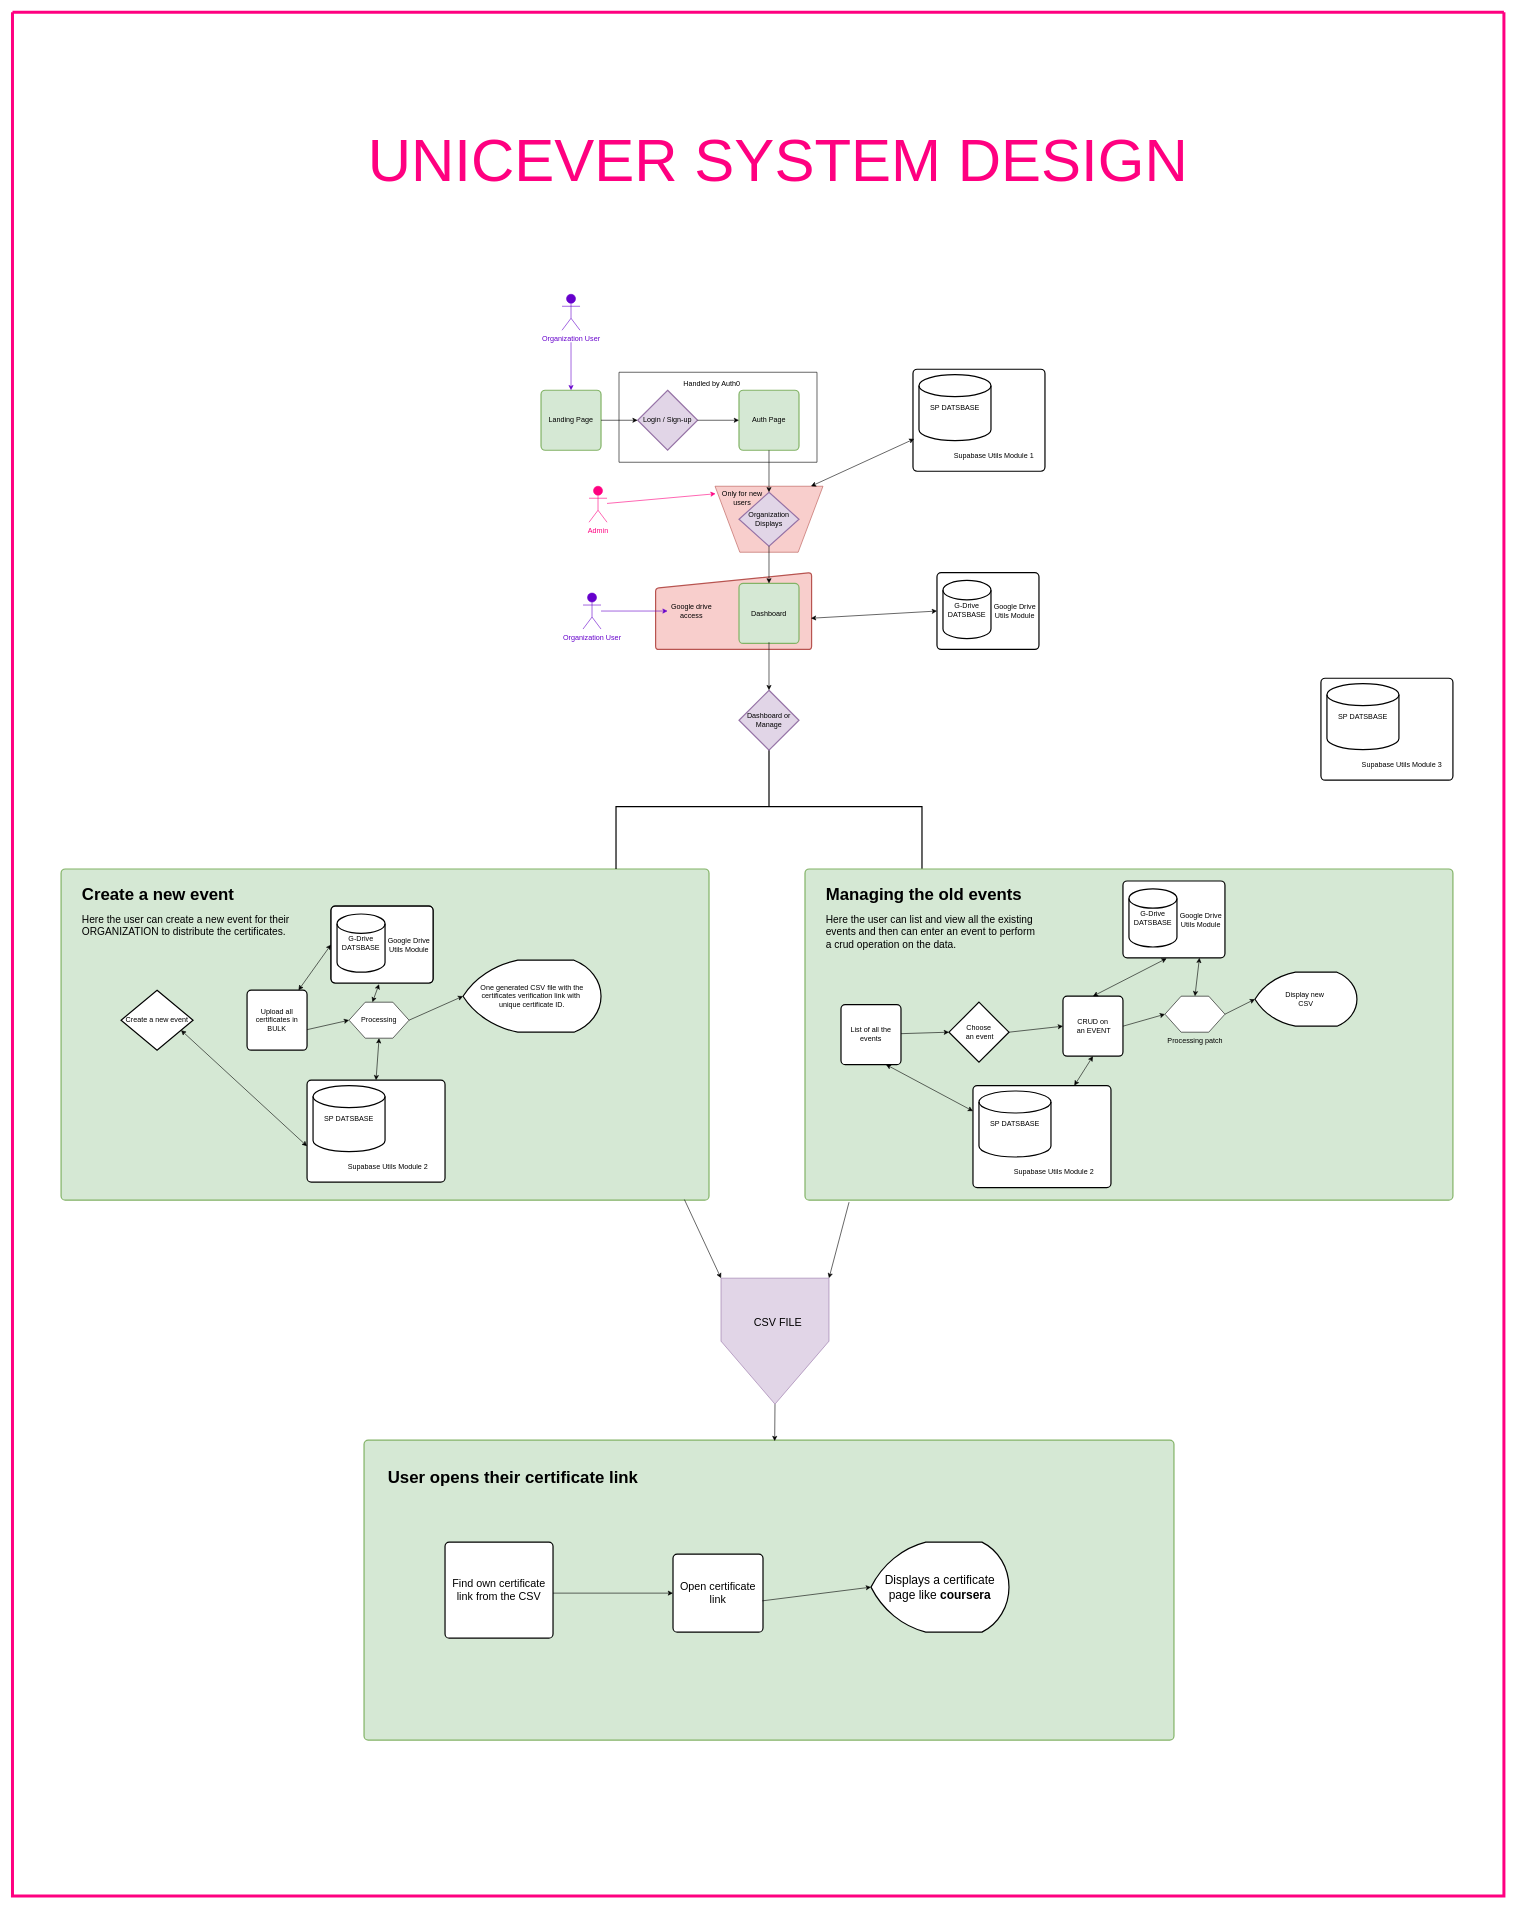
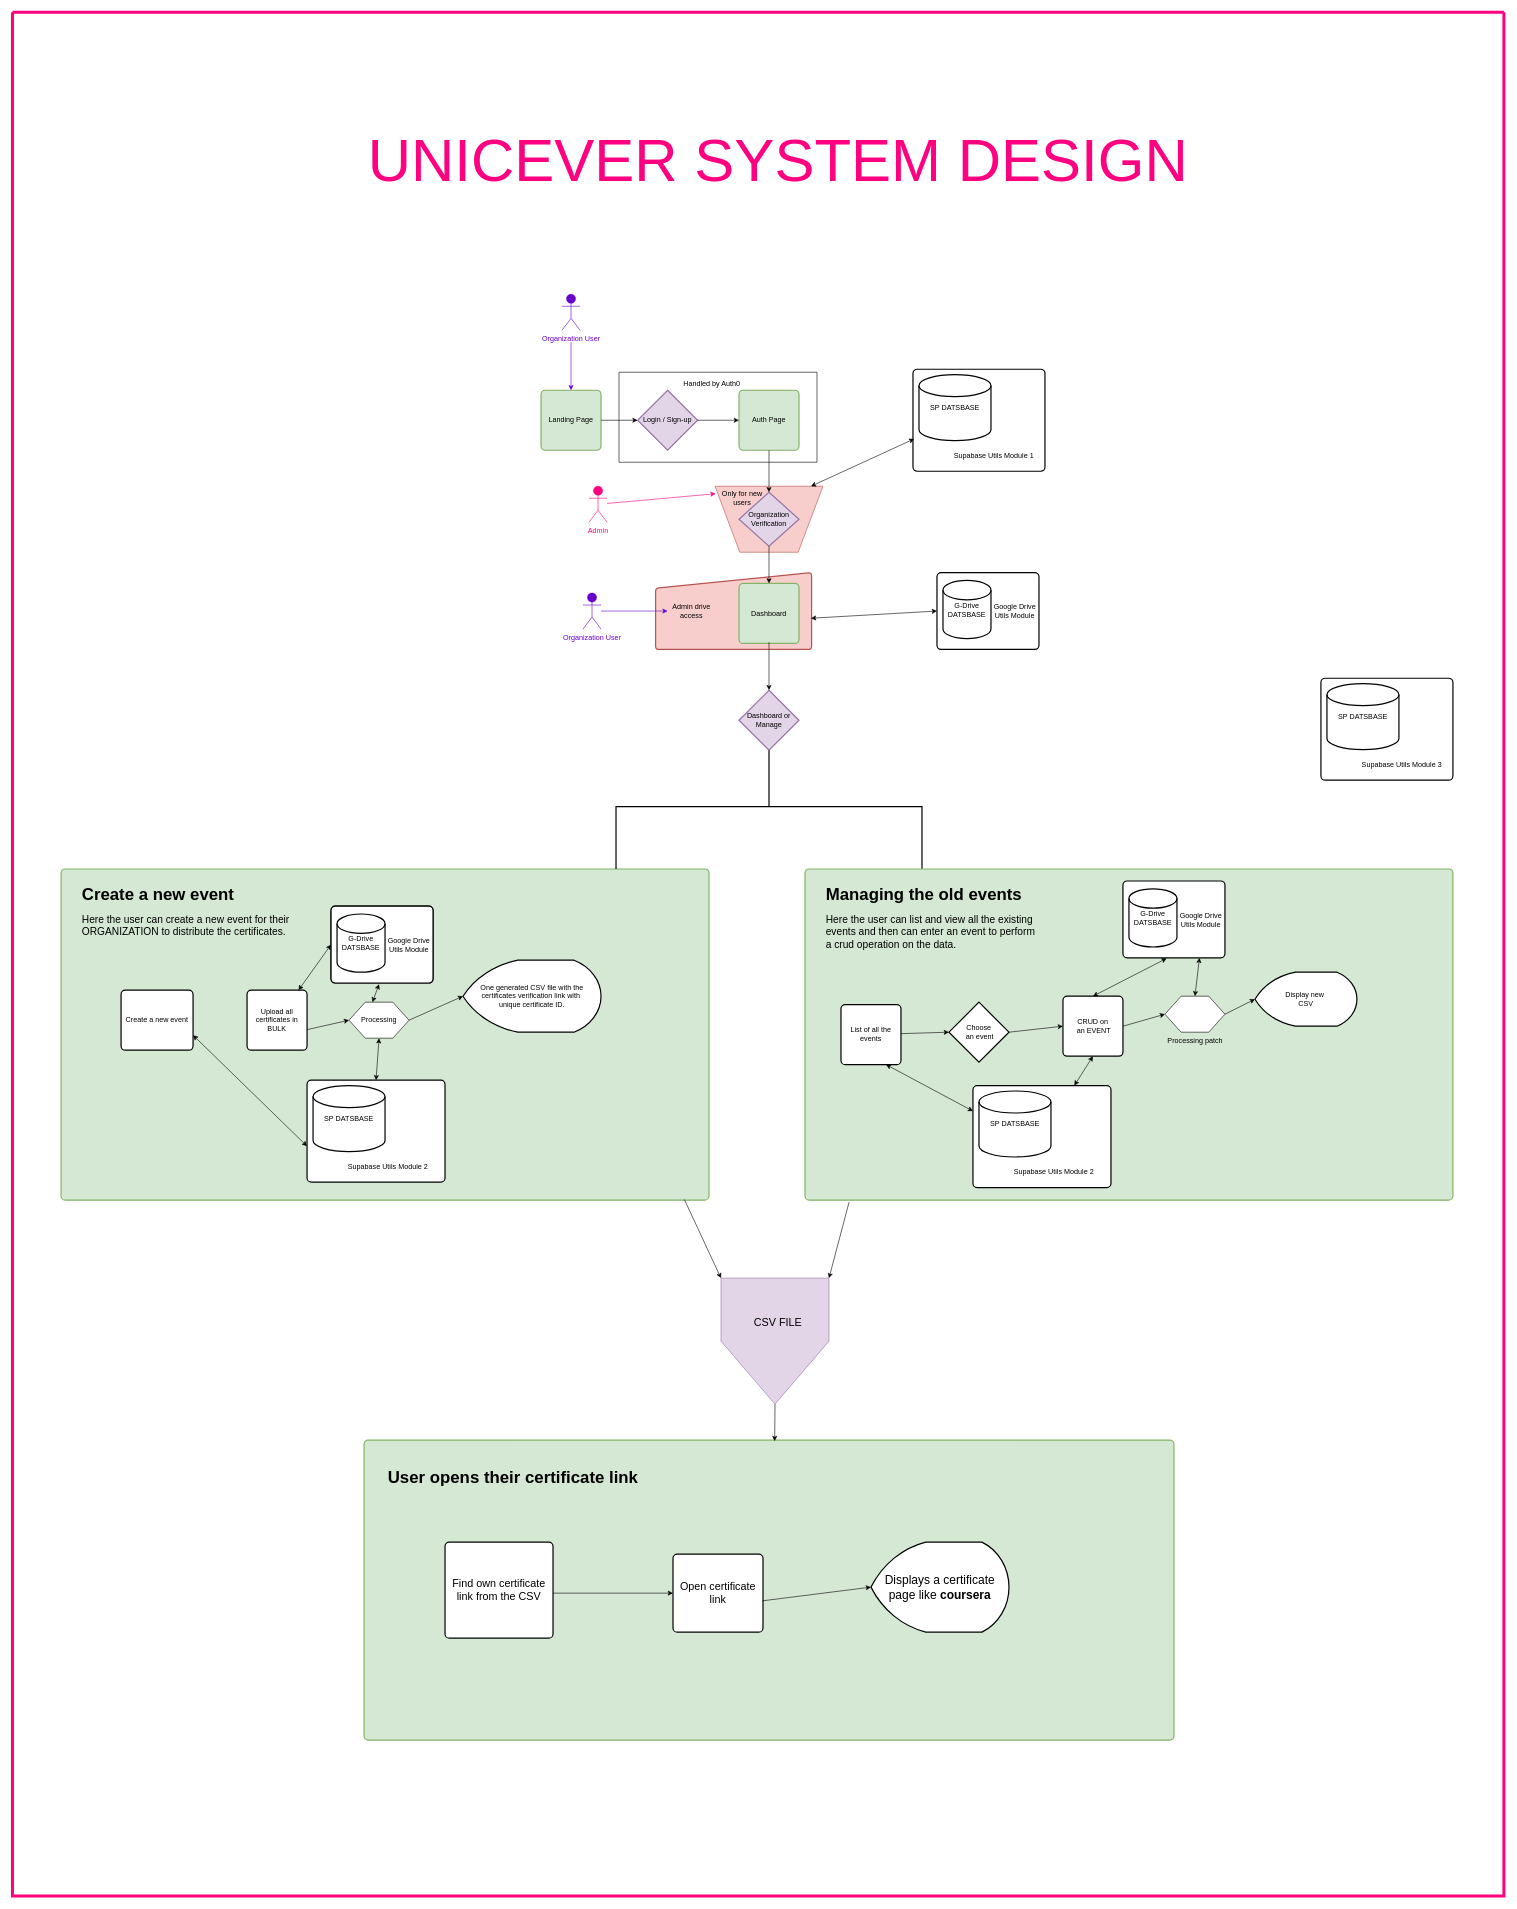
(769, 519) -> (769, 519)
(692, 611) -> (692, 611)
(157, 1020) -> (157, 1020)
